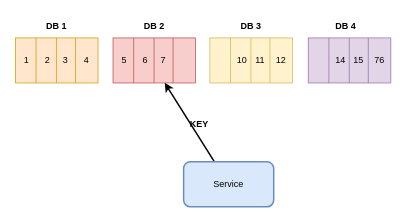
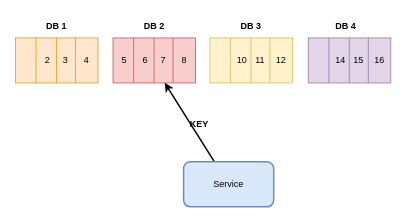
(27, 60) -> none
none -> (184, 60)
(379, 60) -> (379, 60)
